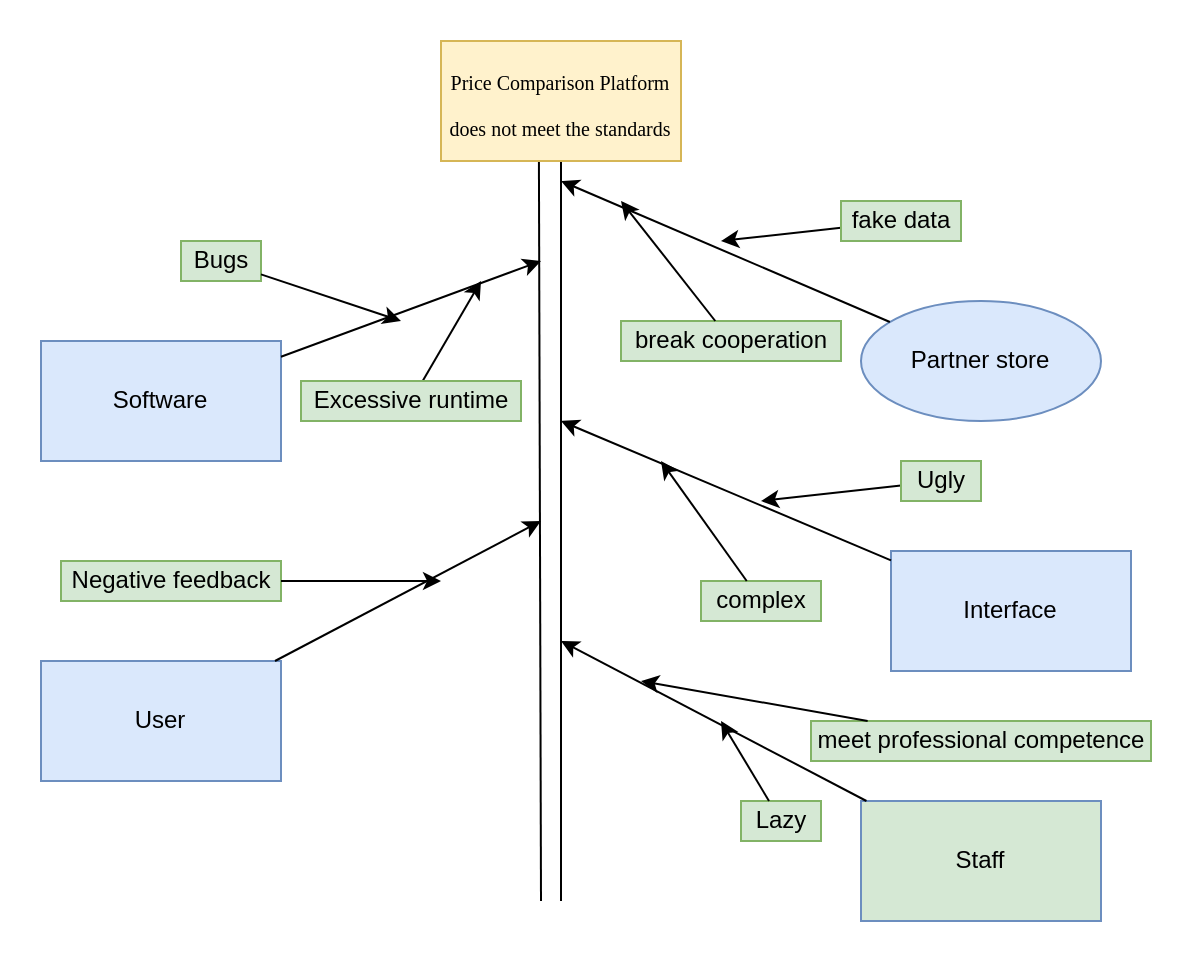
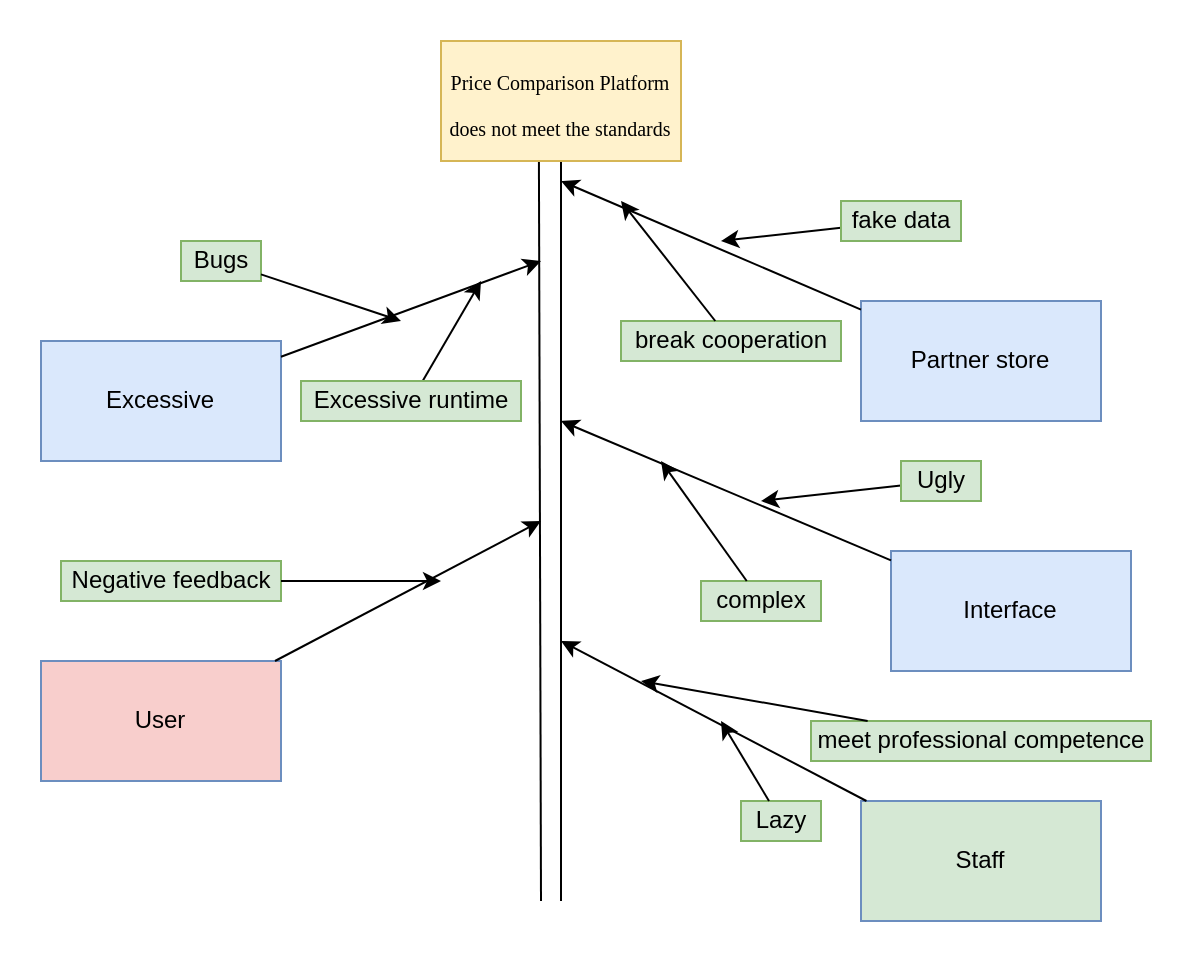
(981, 361) -> (981, 361)
(161, 401) -> (161, 401)
(161, 721) -> (161, 721)
